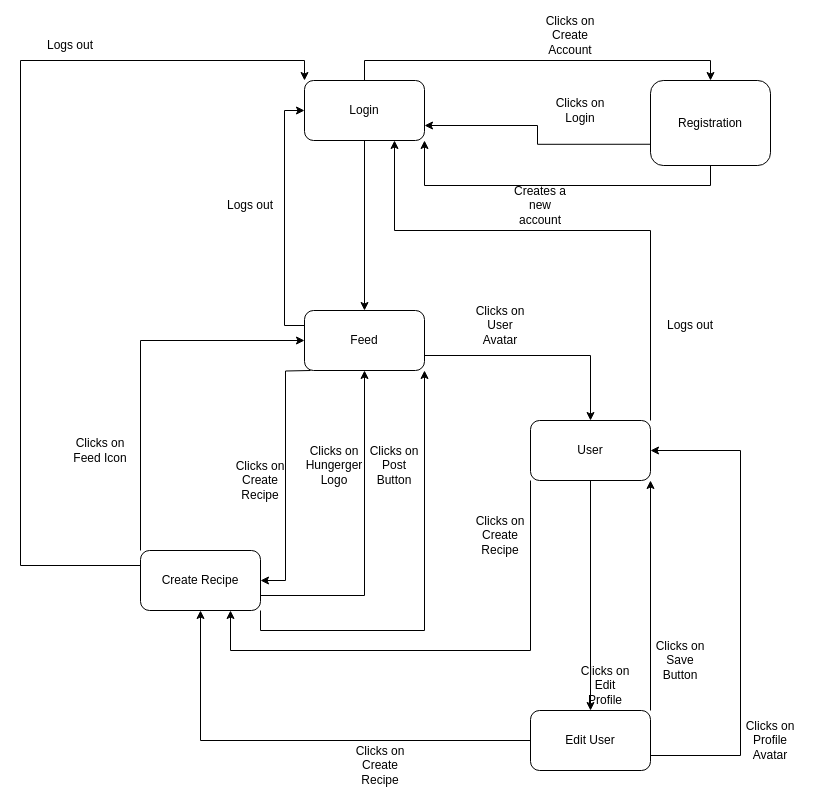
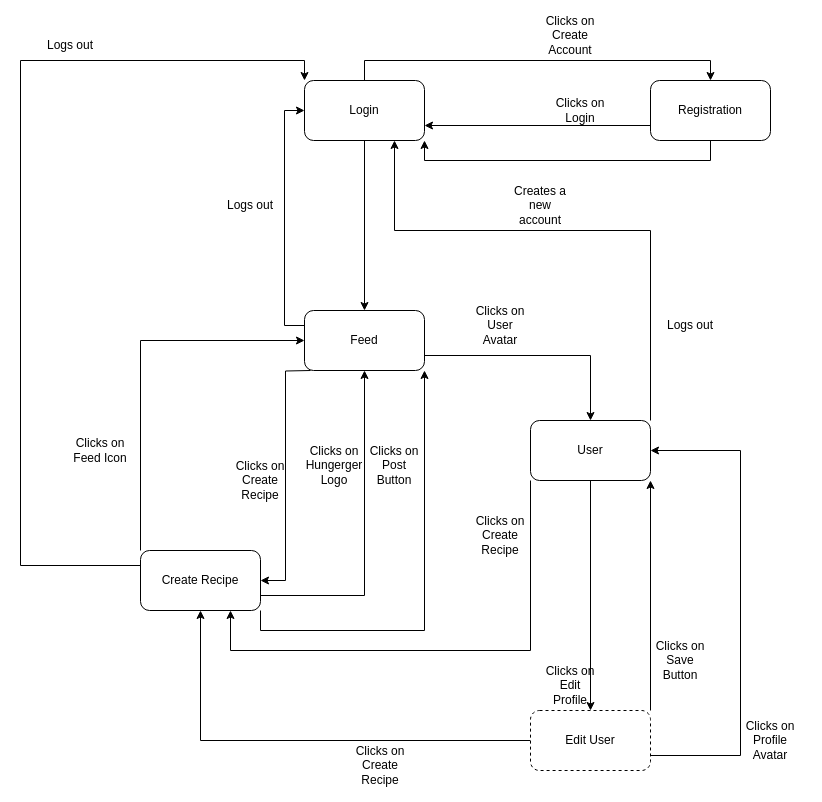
(711, 123) -> (711, 111)
(606, 686) -> (571, 686)
(591, 741) -> (591, 741)
